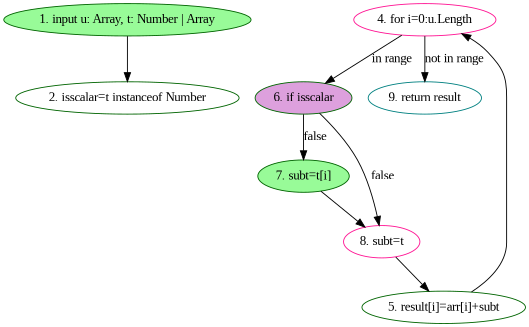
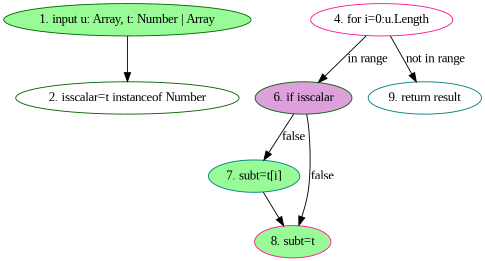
(304, 176) -> (254, 176)
(382, 242) -> (293, 242)
(444, 307) -> none
